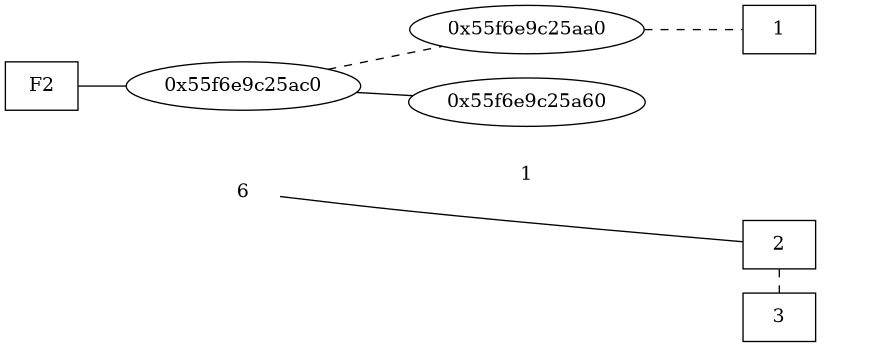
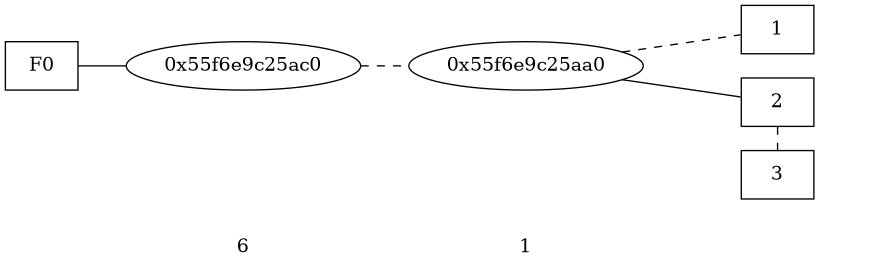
(42, 86) -> (42, 66)
(527, 102) -> none
(511, 221) -> (681, 88)
